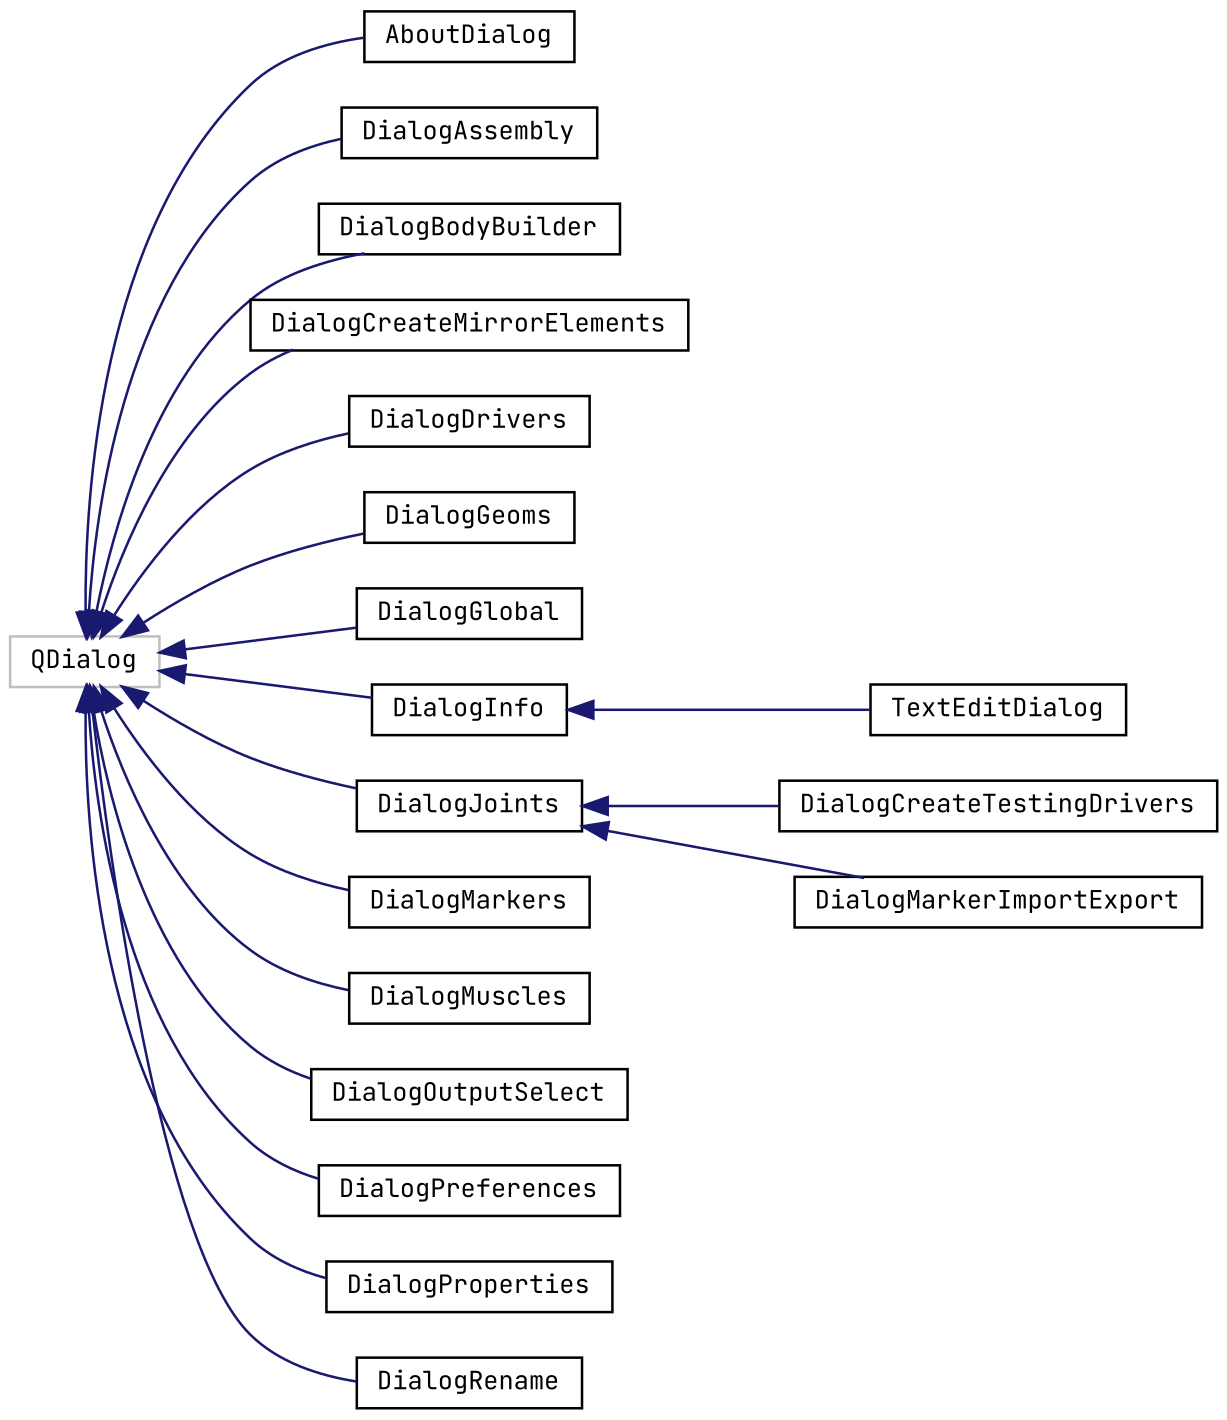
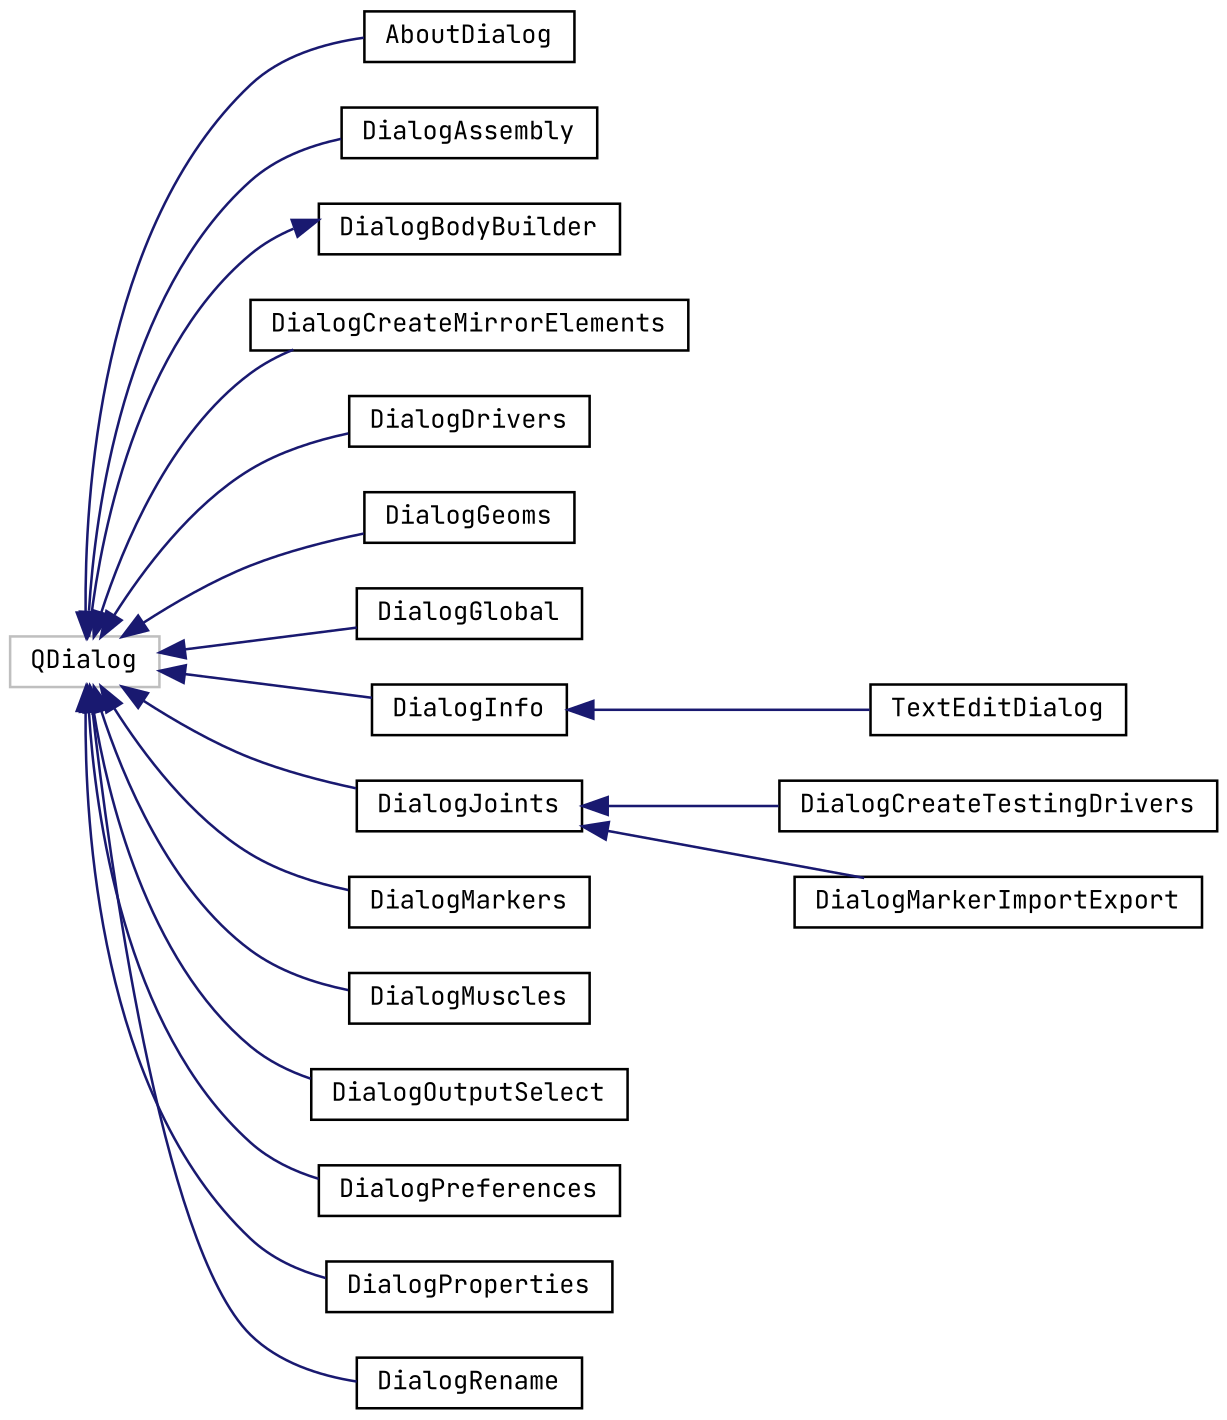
(178, 388) -> (145, 407)
